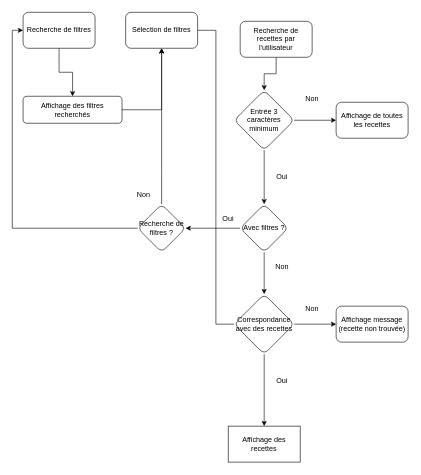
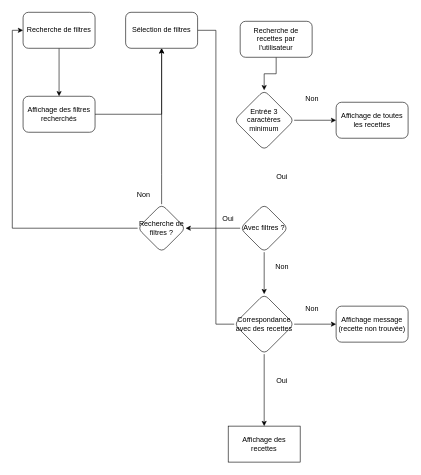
(73, 110) -> (59, 114)
(264, 198) -> none
